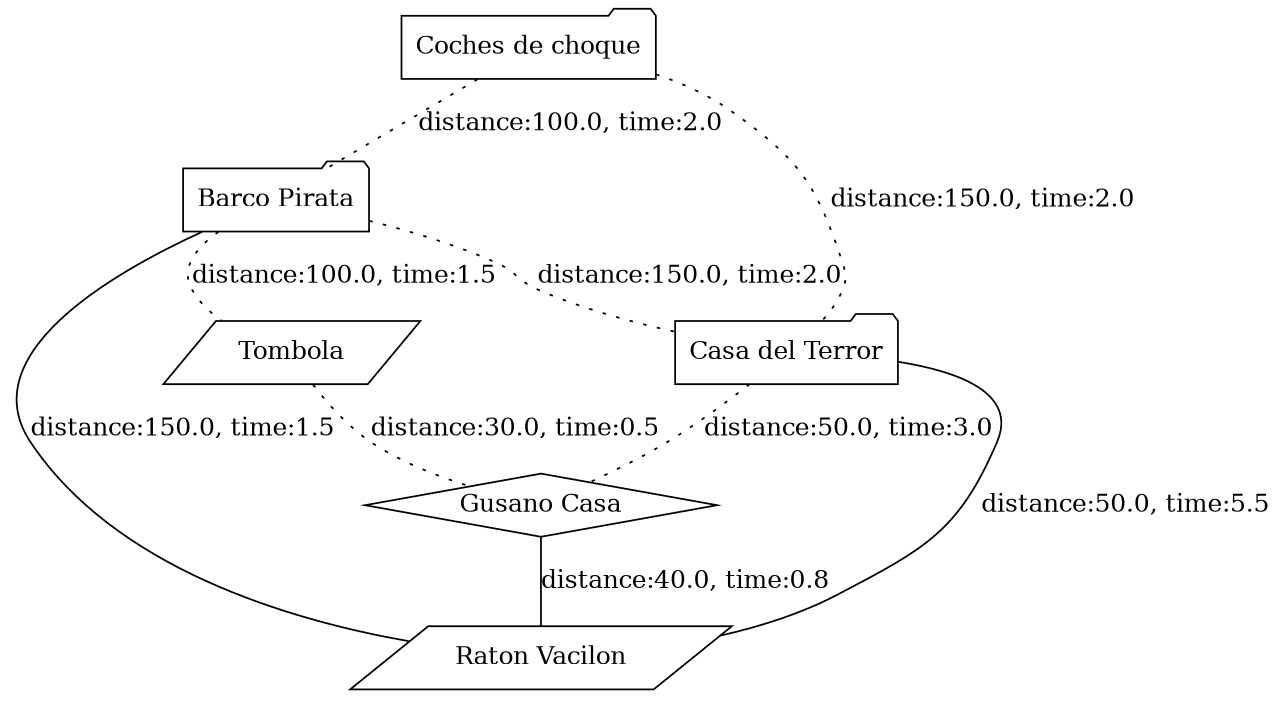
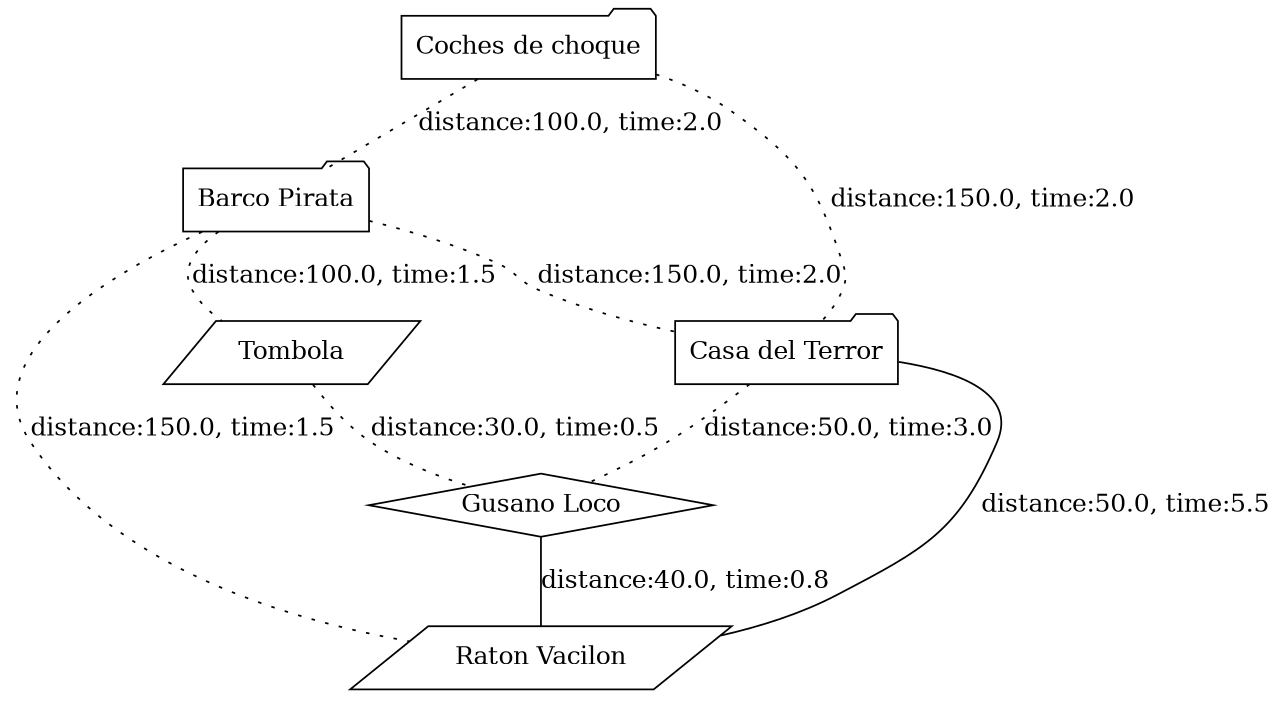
(74, 493) -> (74, 493)
(541, 505) -> (541, 505)
